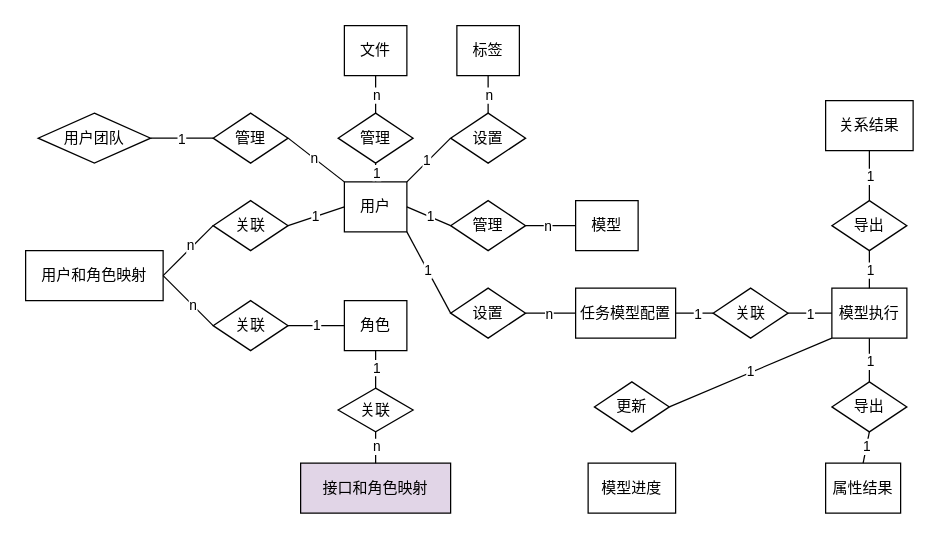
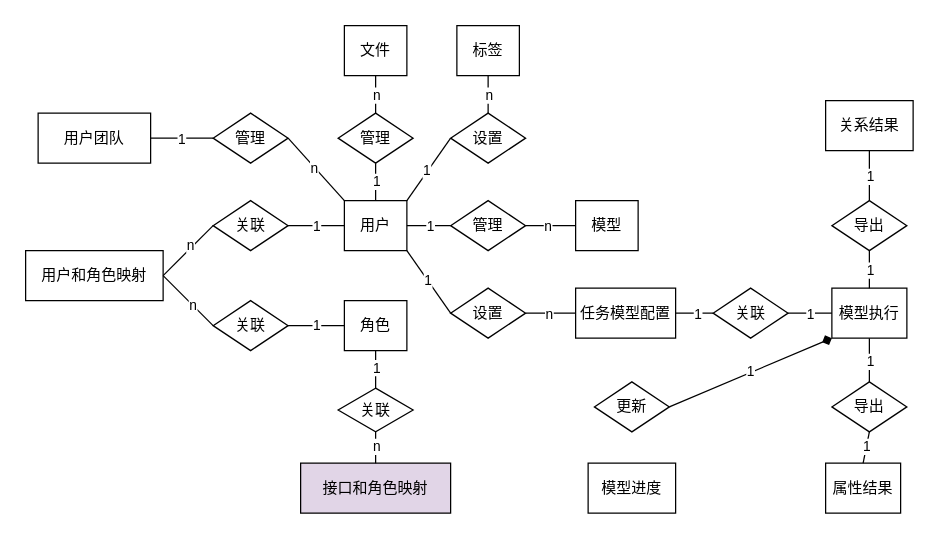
(94, 138) -> (94, 138)
(376, 207) -> (376, 226)
(826, 340) -> (822, 342)
